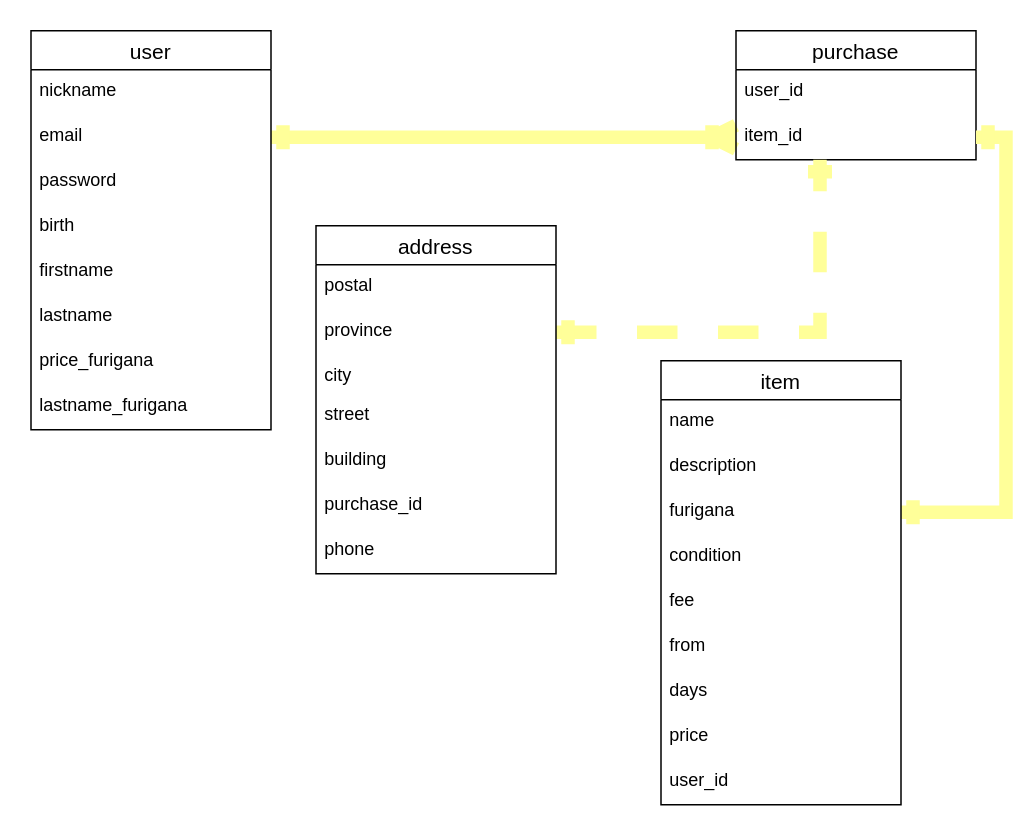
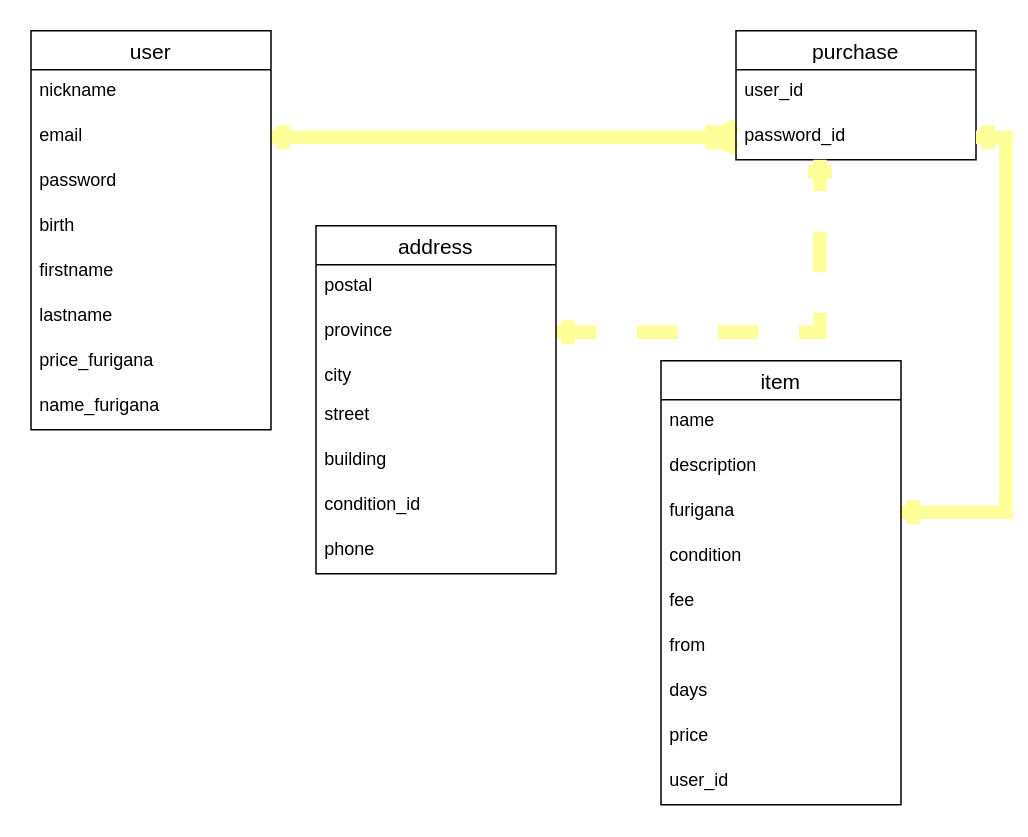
(775, 135) -> (797, 135)
(120, 405) -> (102, 405)
(377, 504) -> (377, 504)
